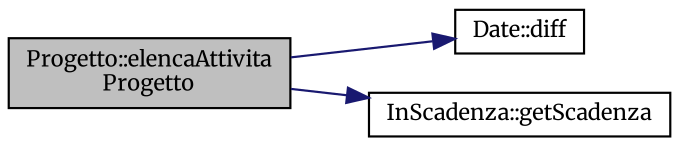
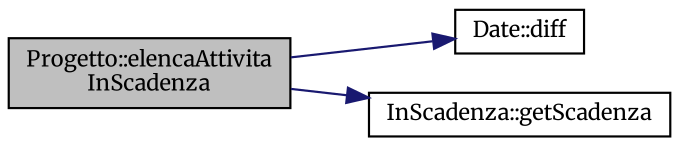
(150, 73) -> (150, 73)
